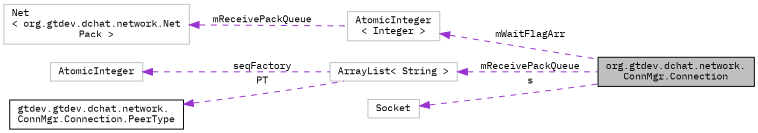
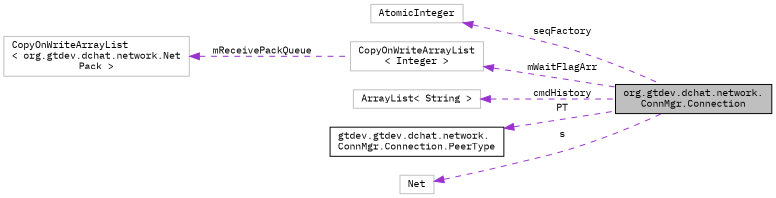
(97, 24) -> (97, 56)
(394, 26) -> (417, 56)
(528, 67) -> (560, 94)
(241, 72) -> (569, 49)
(269, 93) -> (565, 119)
(394, 109) -> (417, 184)
